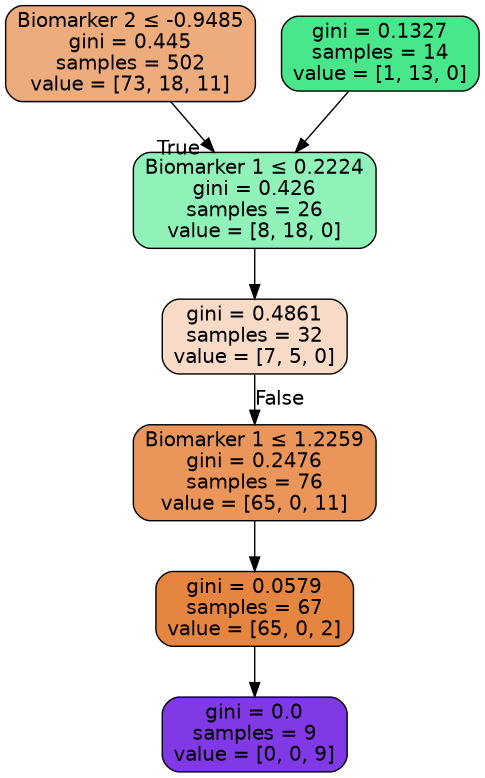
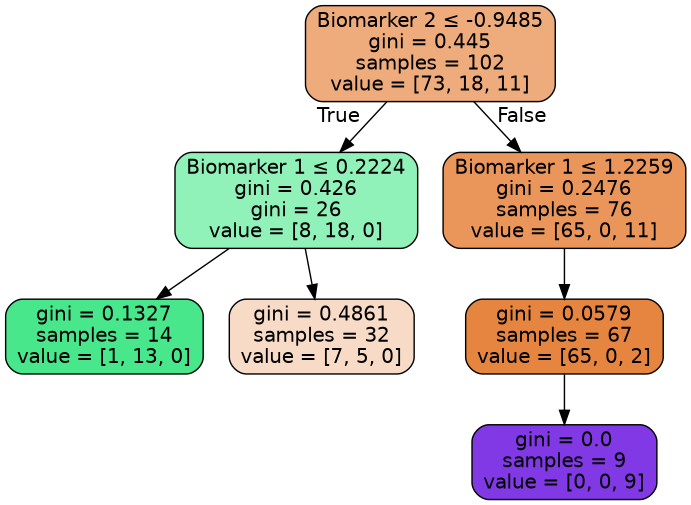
(131, 63) -> (430, 63)
(327, 116) -> (199, 270)
(255, 210) -> (296, 210)
(255, 392) -> (492, 122)
